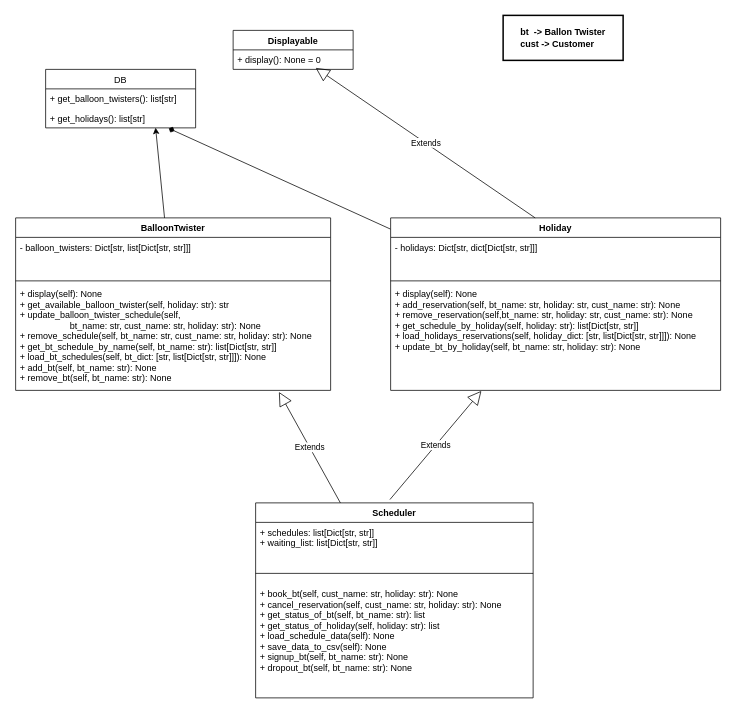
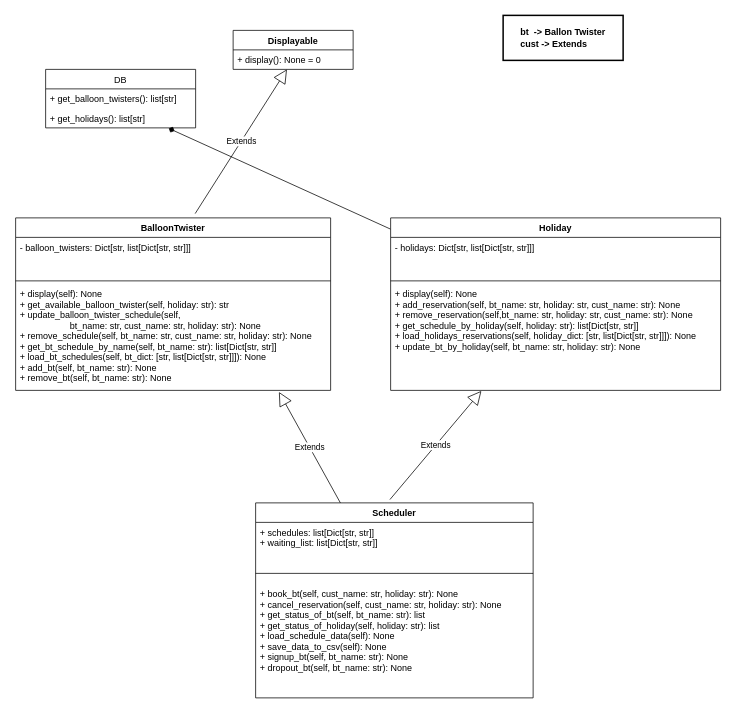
(563, 38) -> (563, 38)
(431, 147) -> none
none -> (237, 148)
(160, 176) -> none
(489, 248) -> (488, 248)
